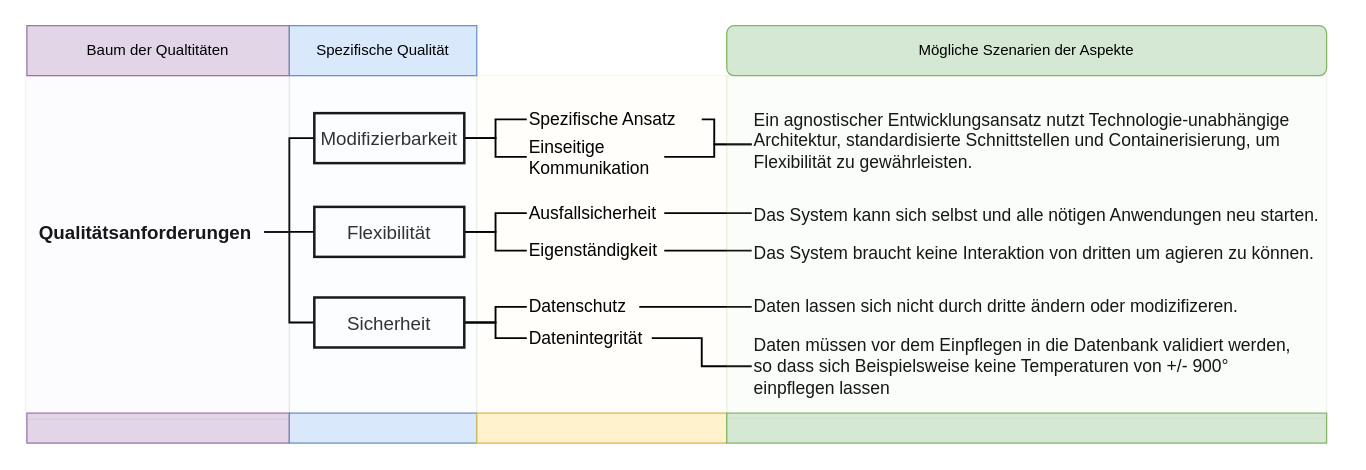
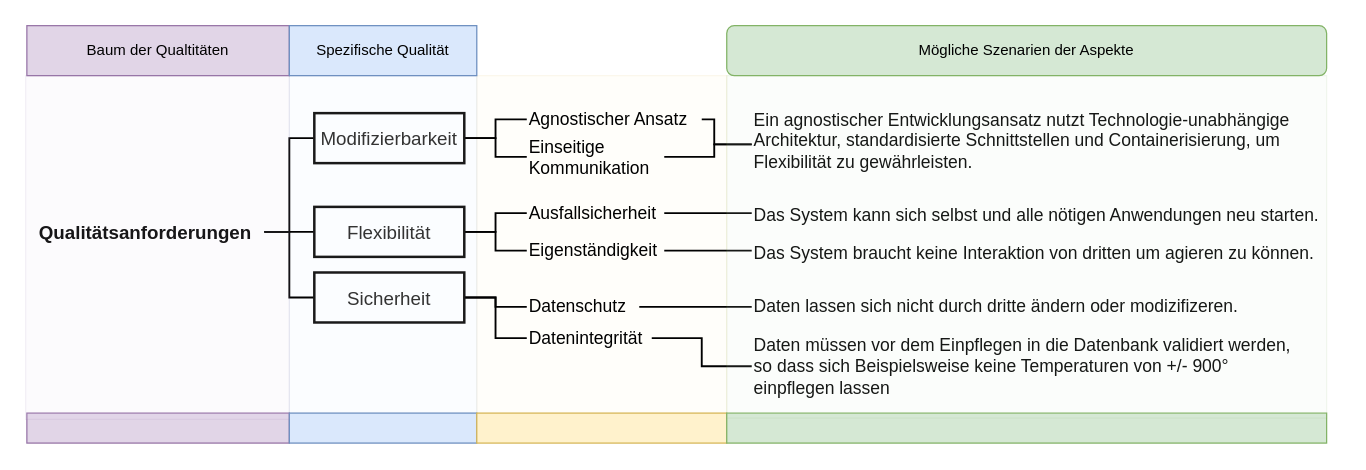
(611, 119) -> (616, 119)
(389, 323) -> (389, 298)
